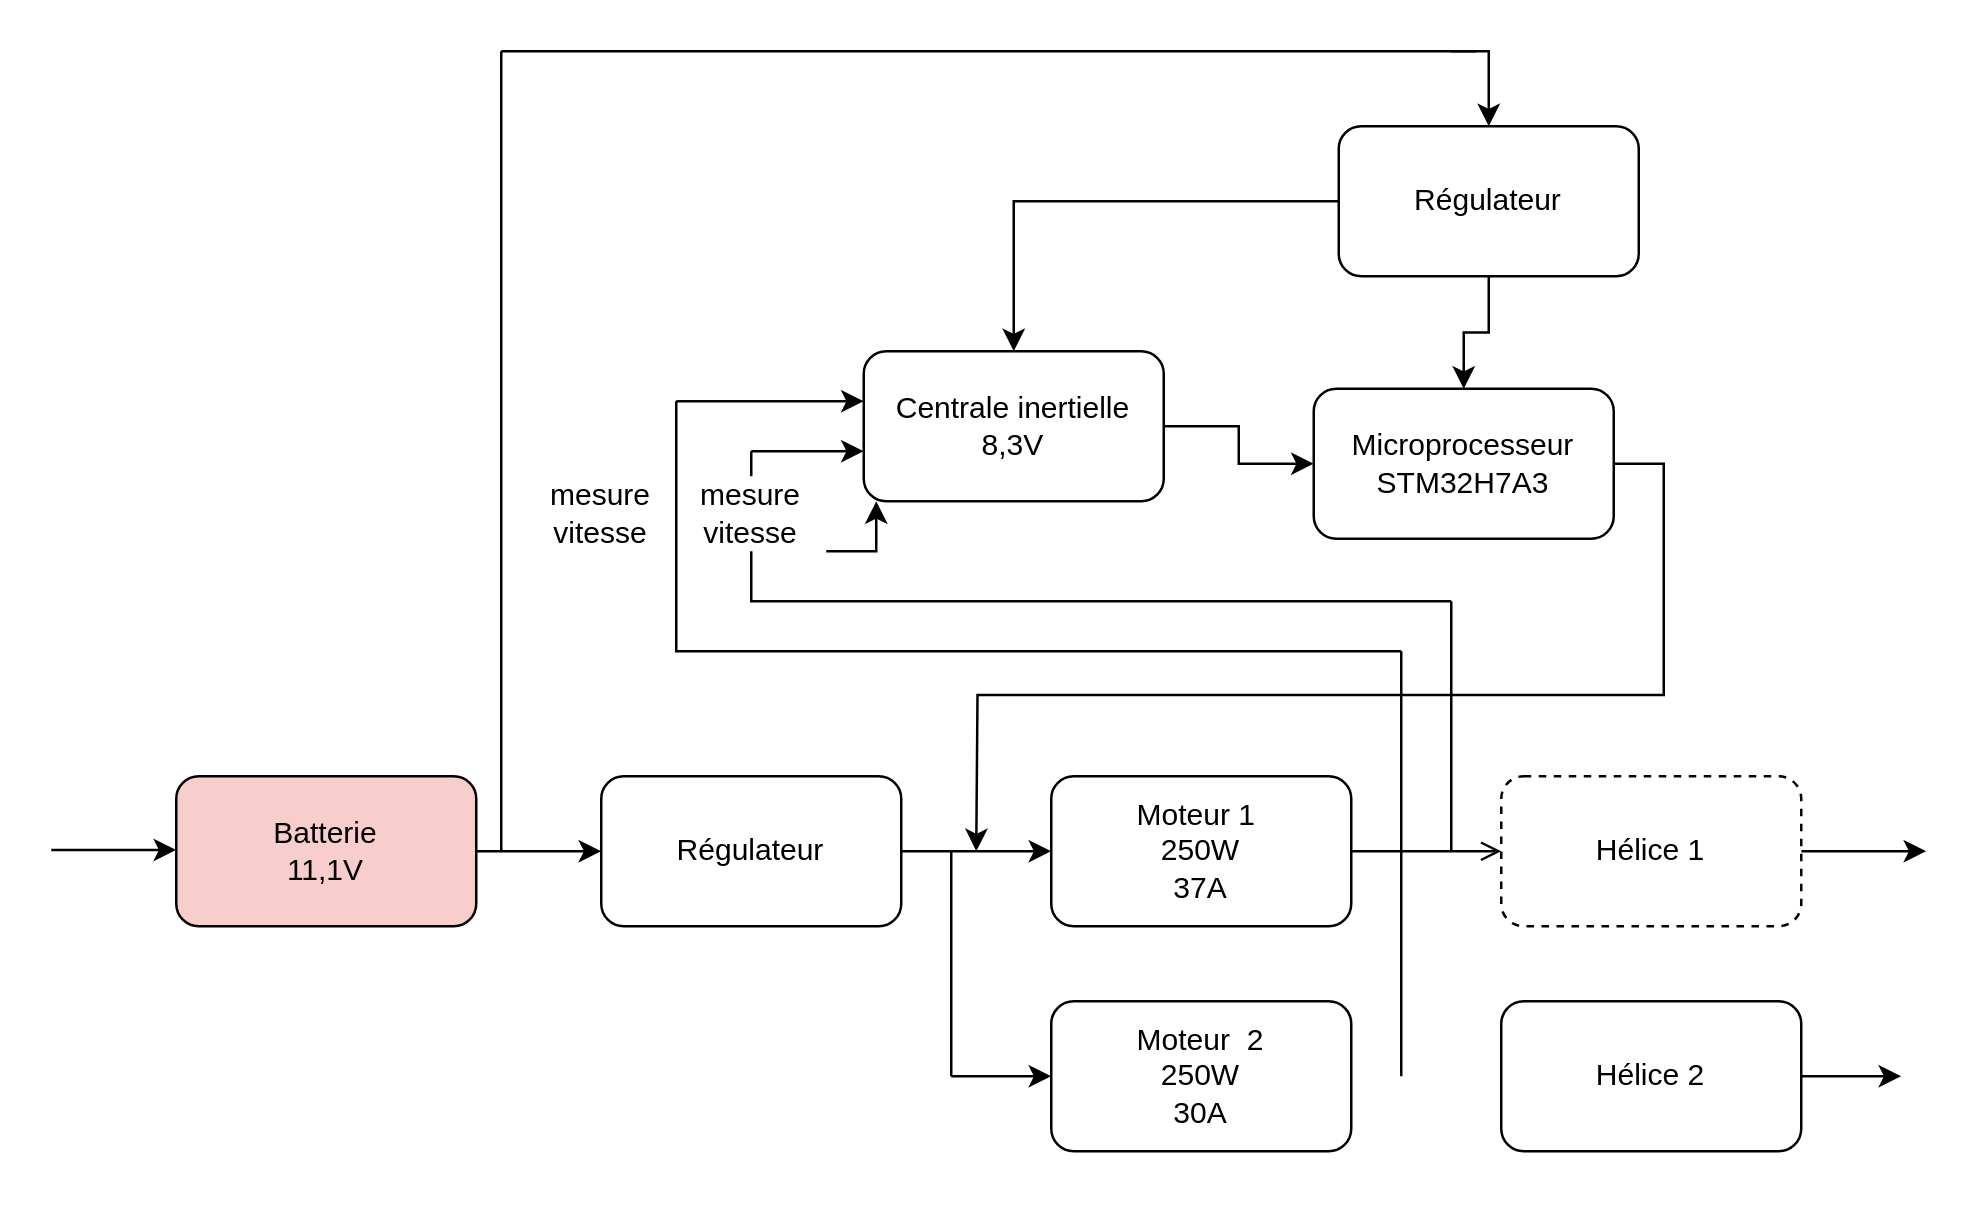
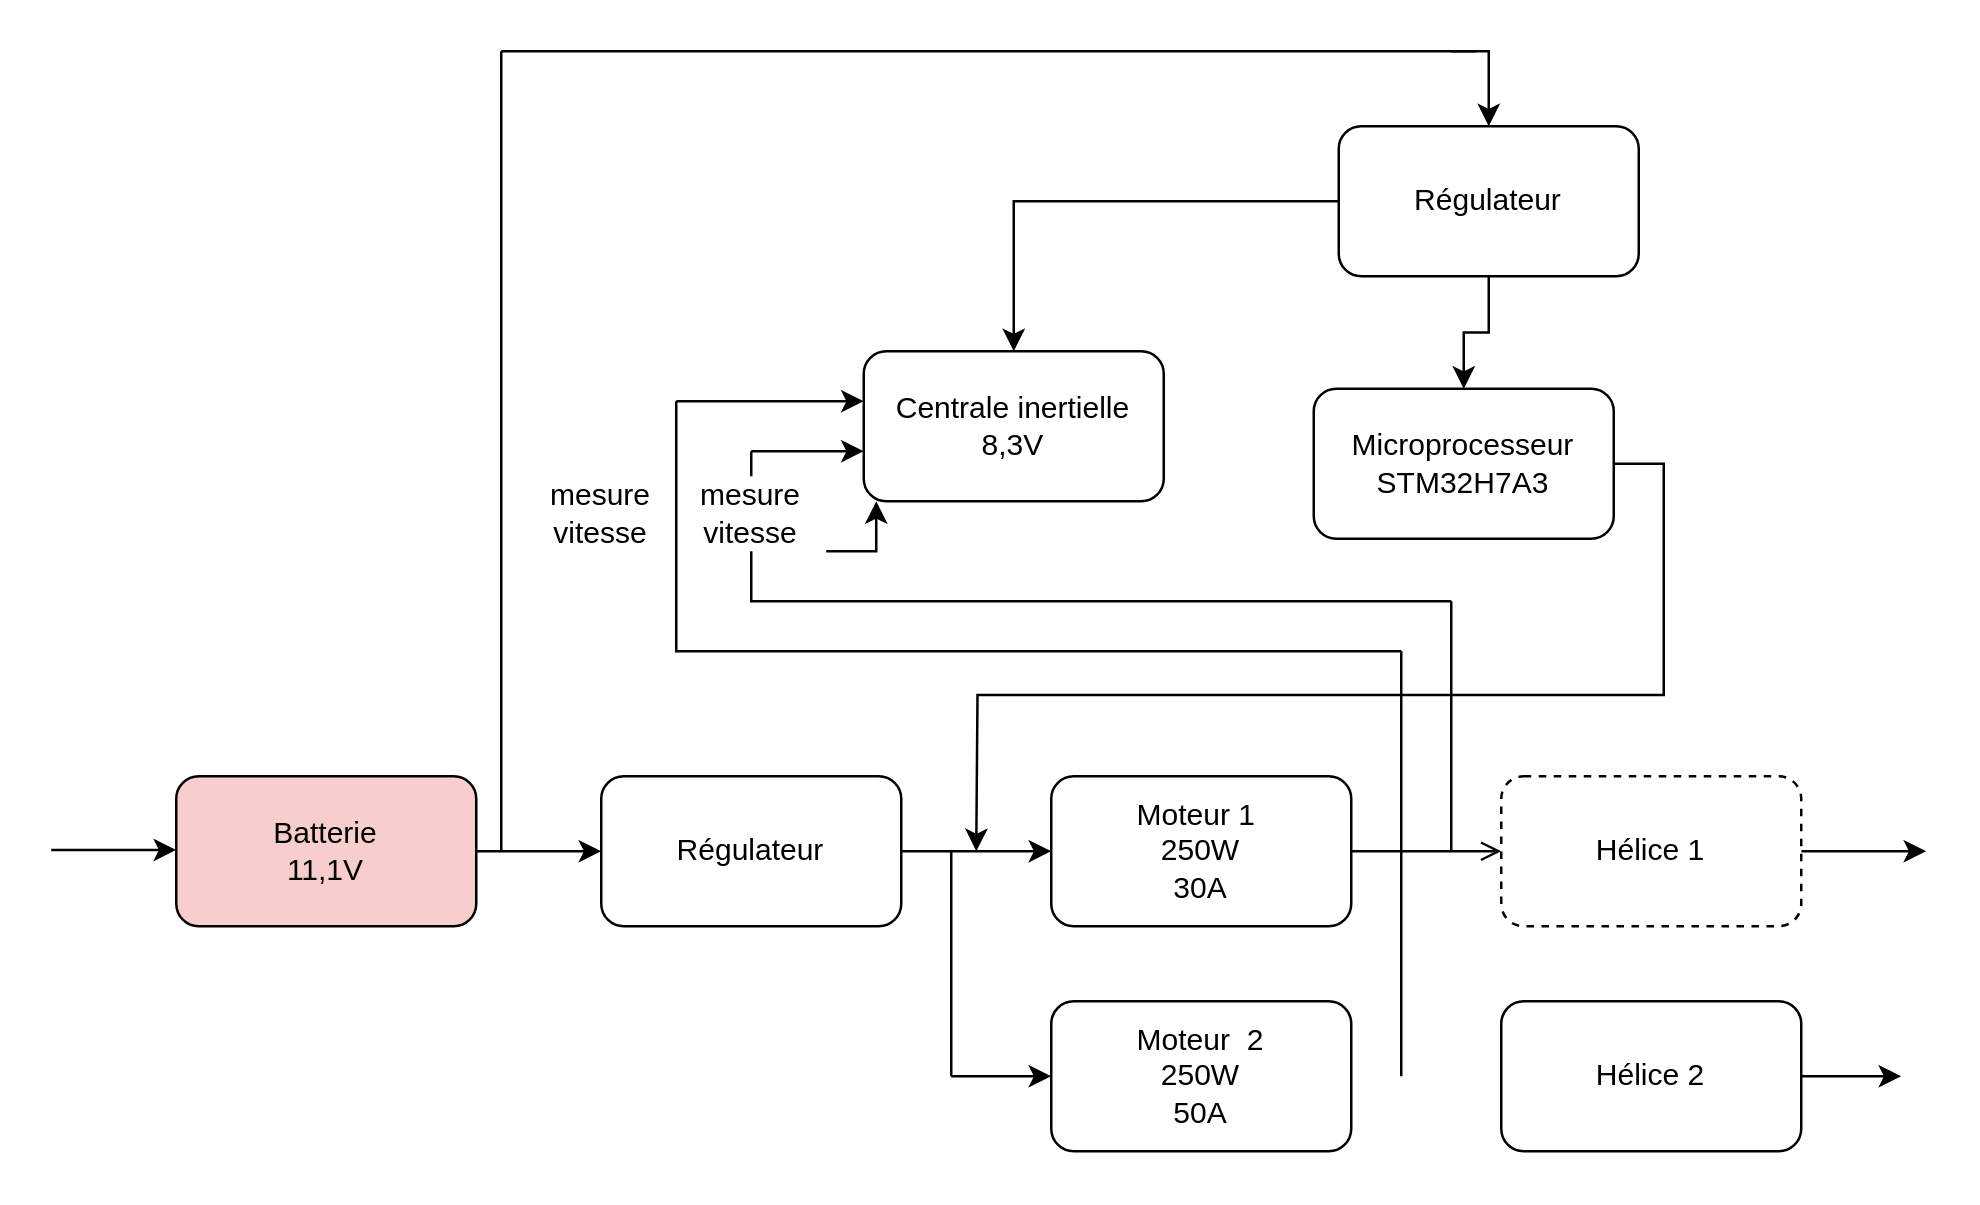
(1239, 436) -> none
(1201, 851) -> (1201, 851)
(1201, 1076) -> (1201, 1076)
